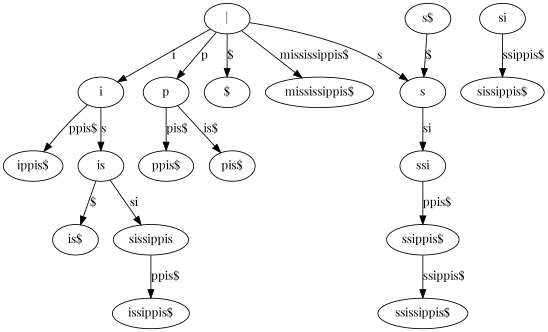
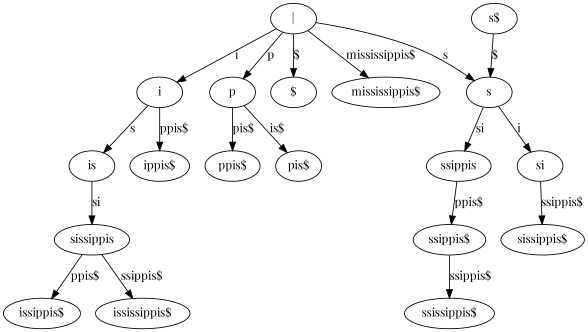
none -> (512, 126)
(423, 166) -> (459, 166)
(75, 240) -> none
none -> (143, 313)
